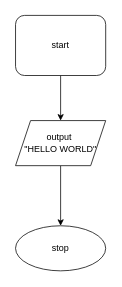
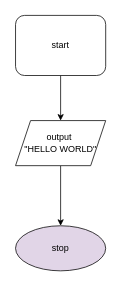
(60, 248) -> (60, 248)
